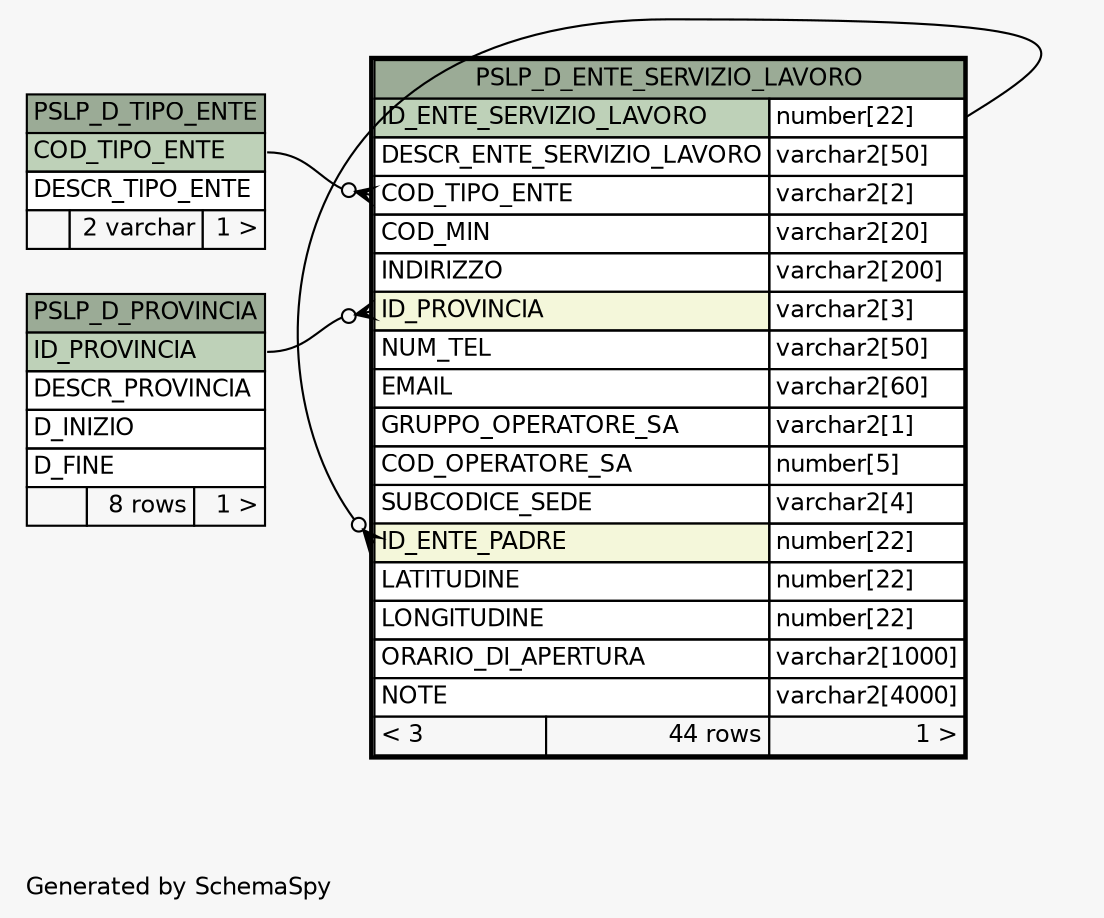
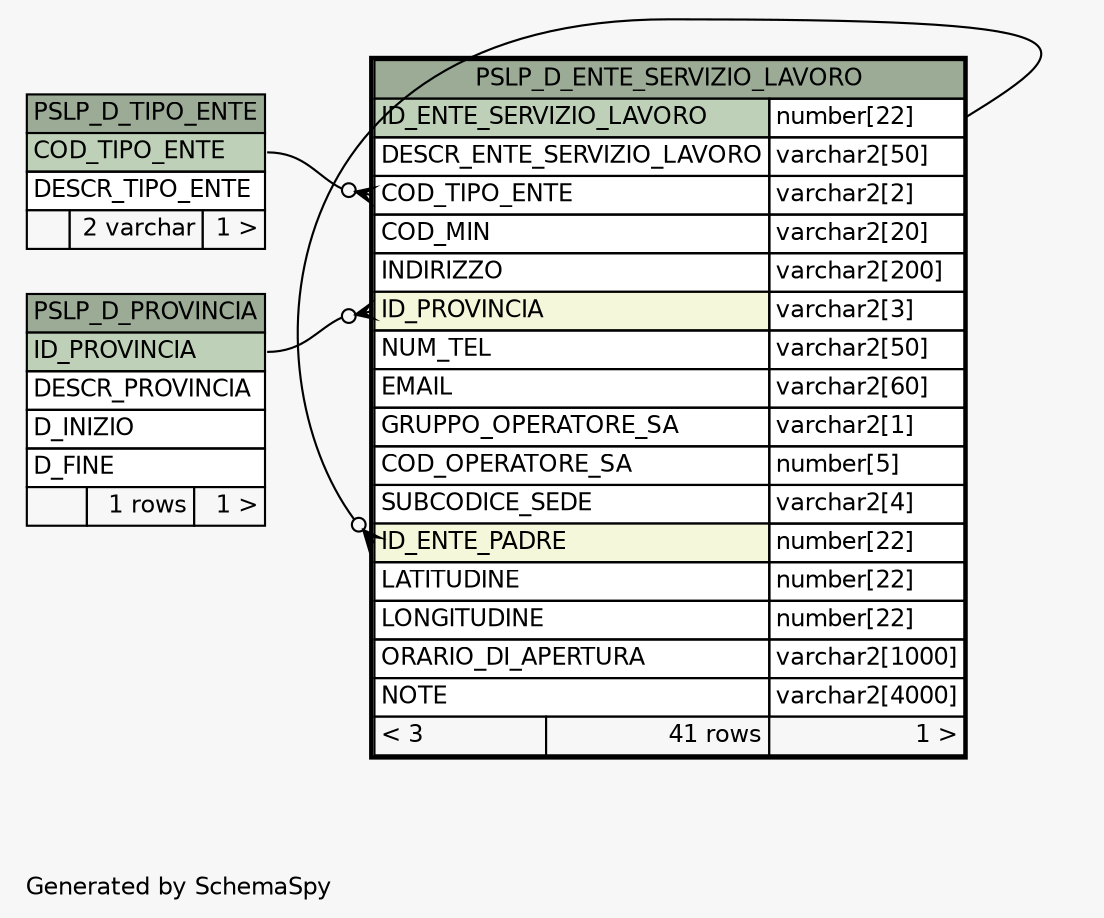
(148, 505) -> (148, 505)
(716, 735) -> (716, 735)
